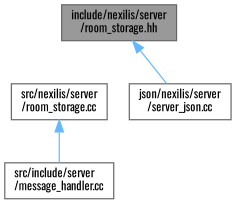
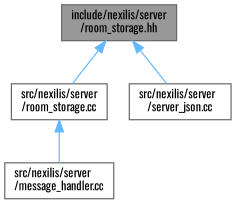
none -> (85, 67)
(180, 102) -> (180, 102)
(59, 181) -> (59, 181)
